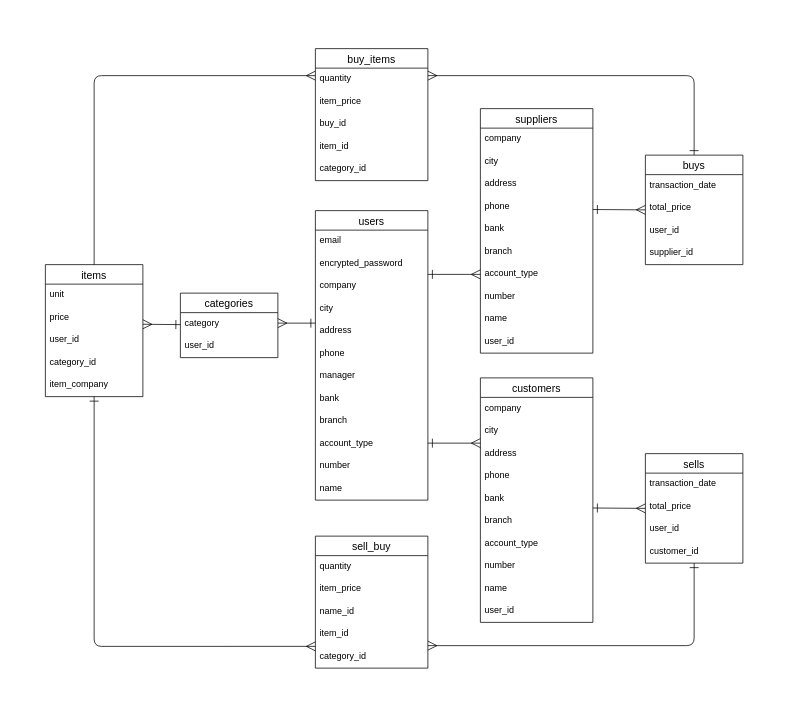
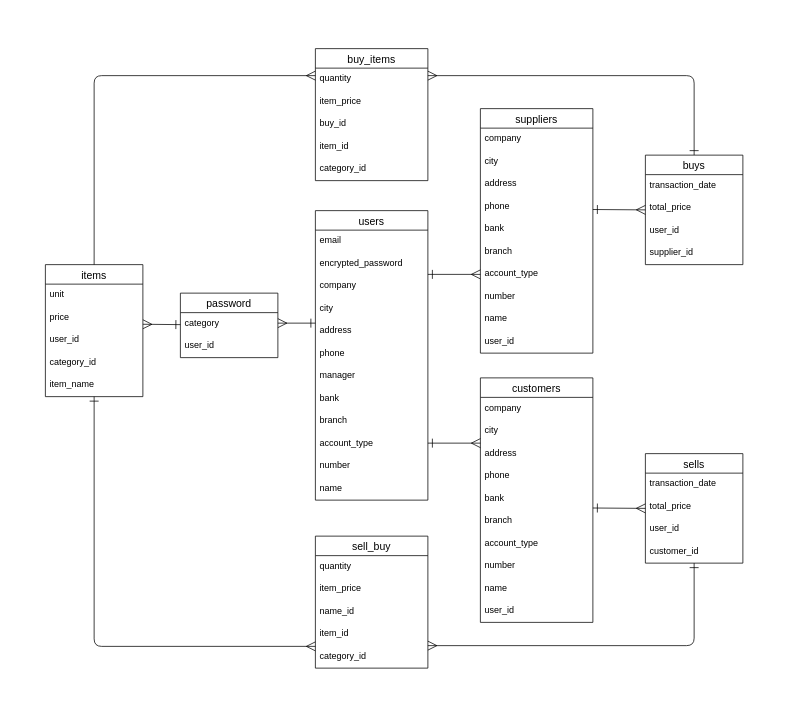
(229, 303) -> (229, 303)
(79, 384) -> (71, 384)
